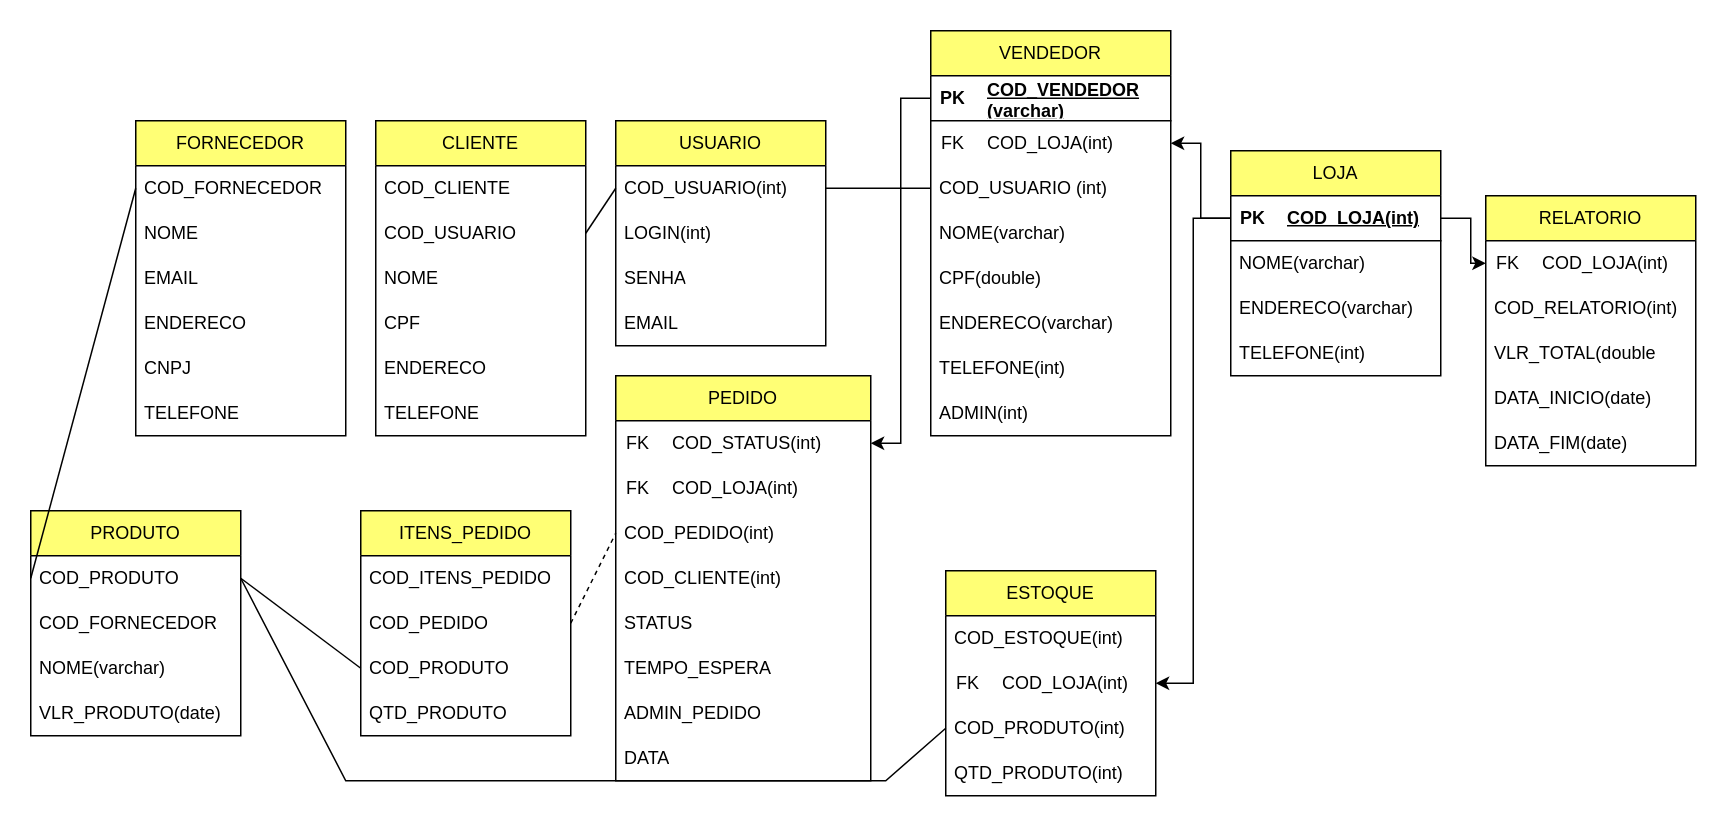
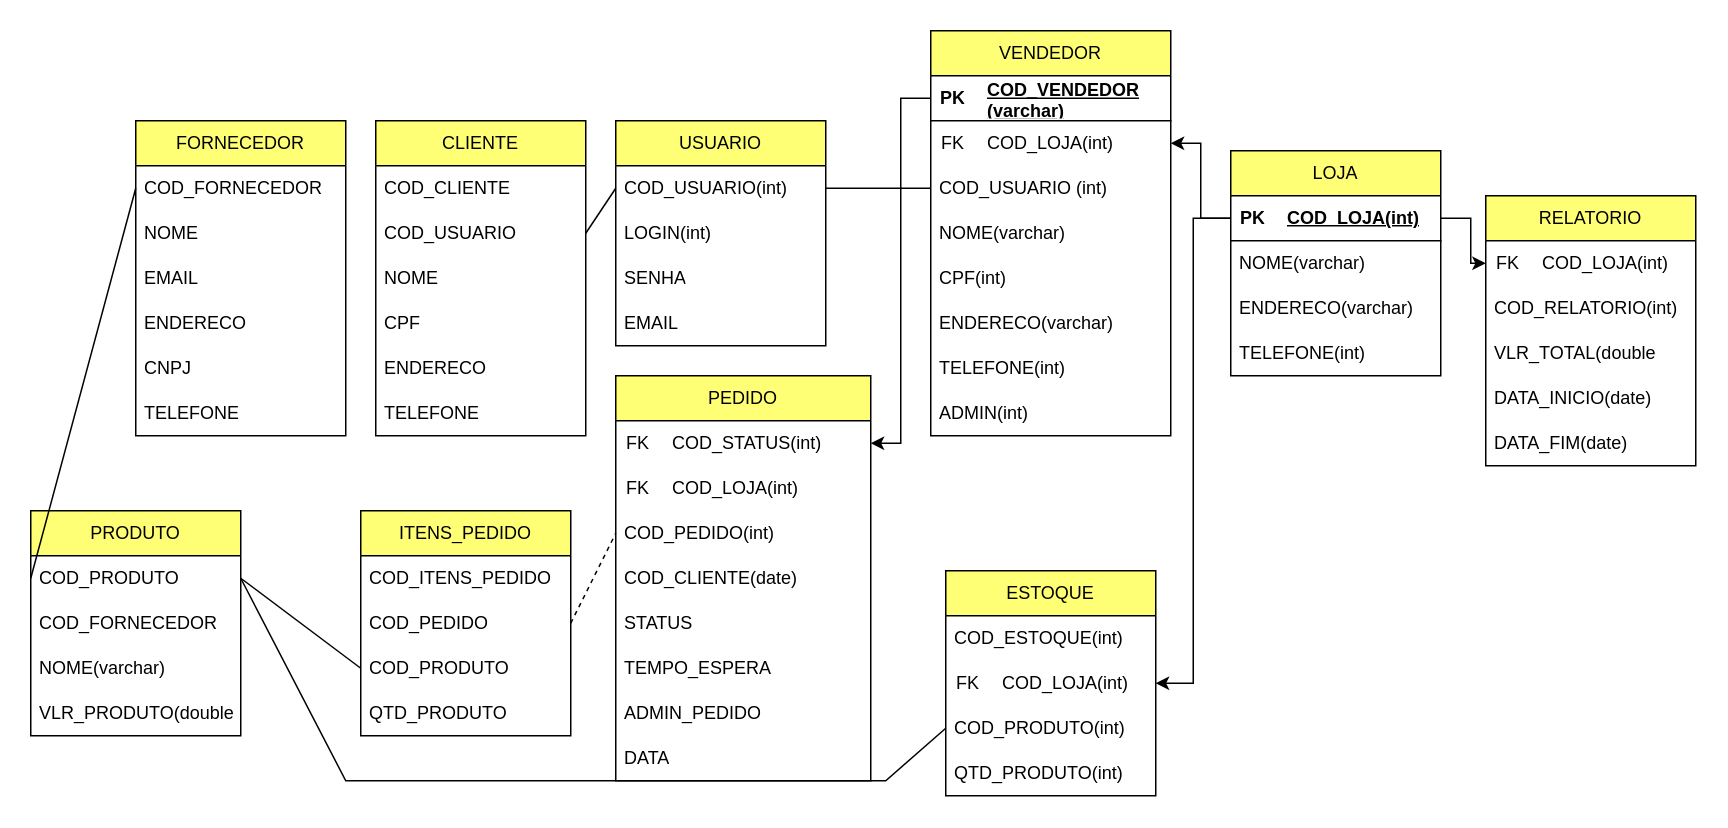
(993, 278) -> (978, 278)
(703, 578) -> (710, 578)
(125, 713) -> (133, 713)
